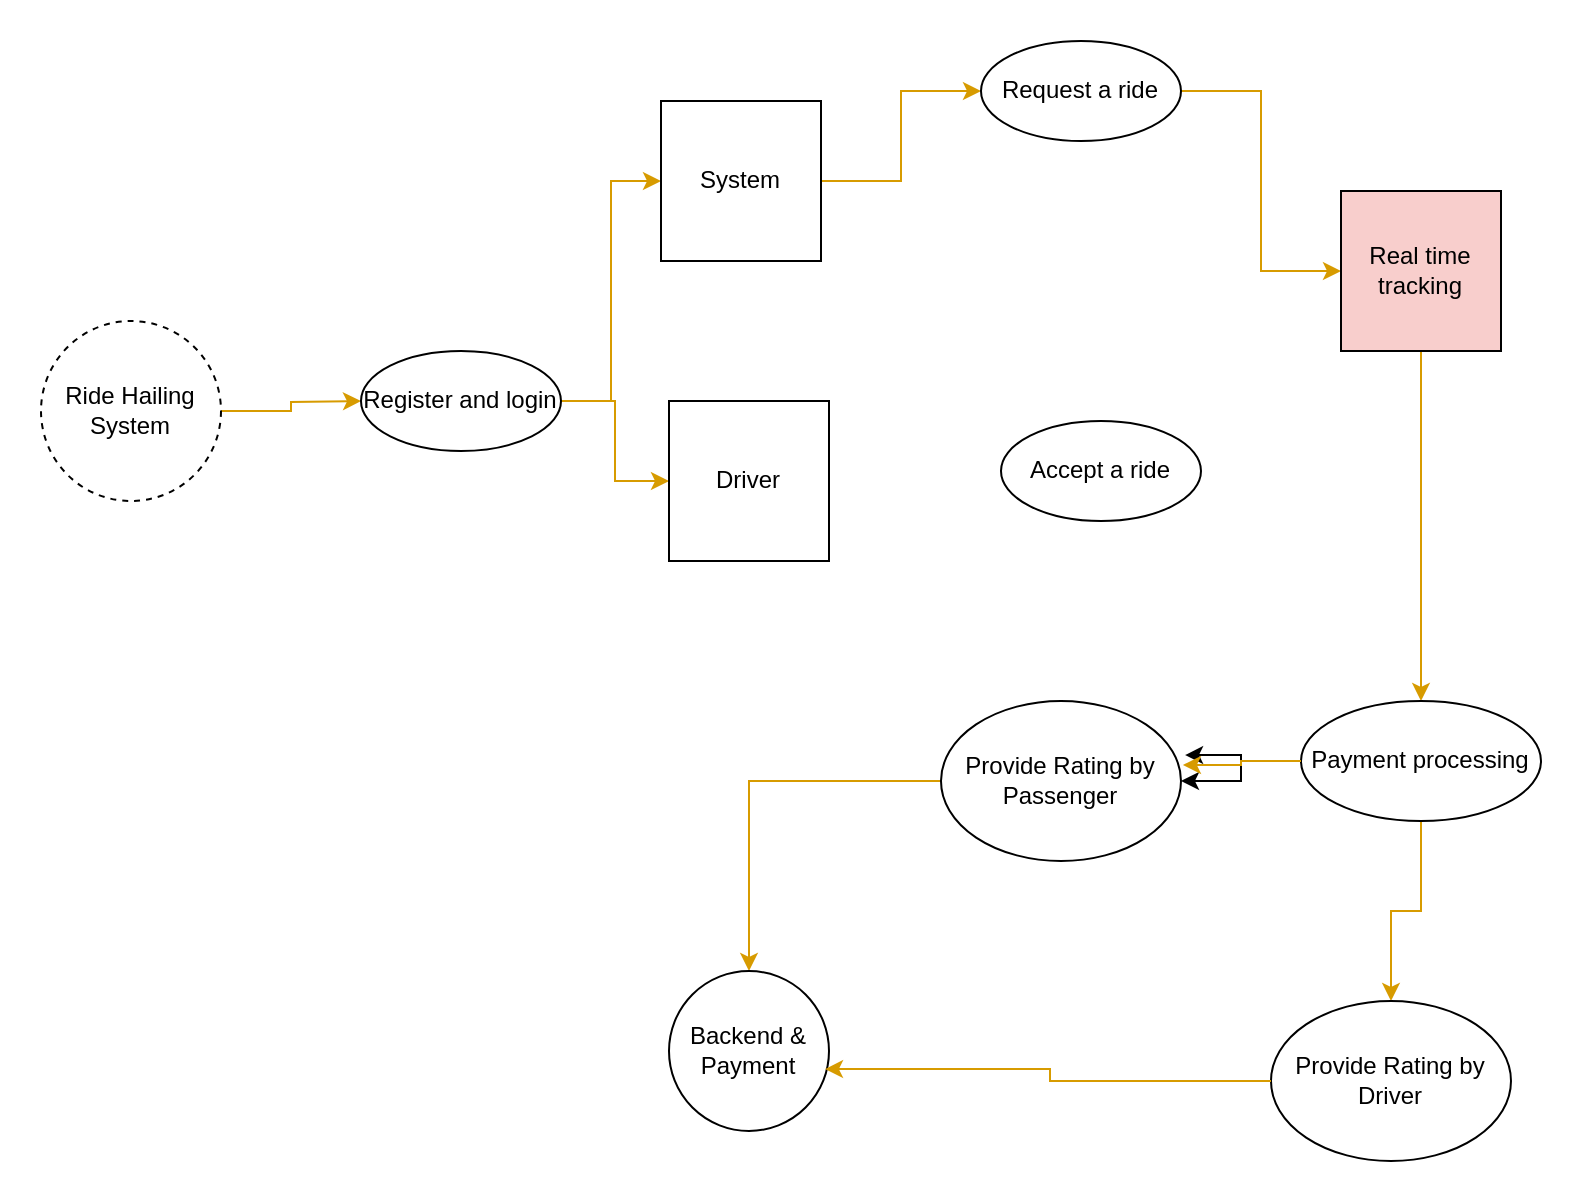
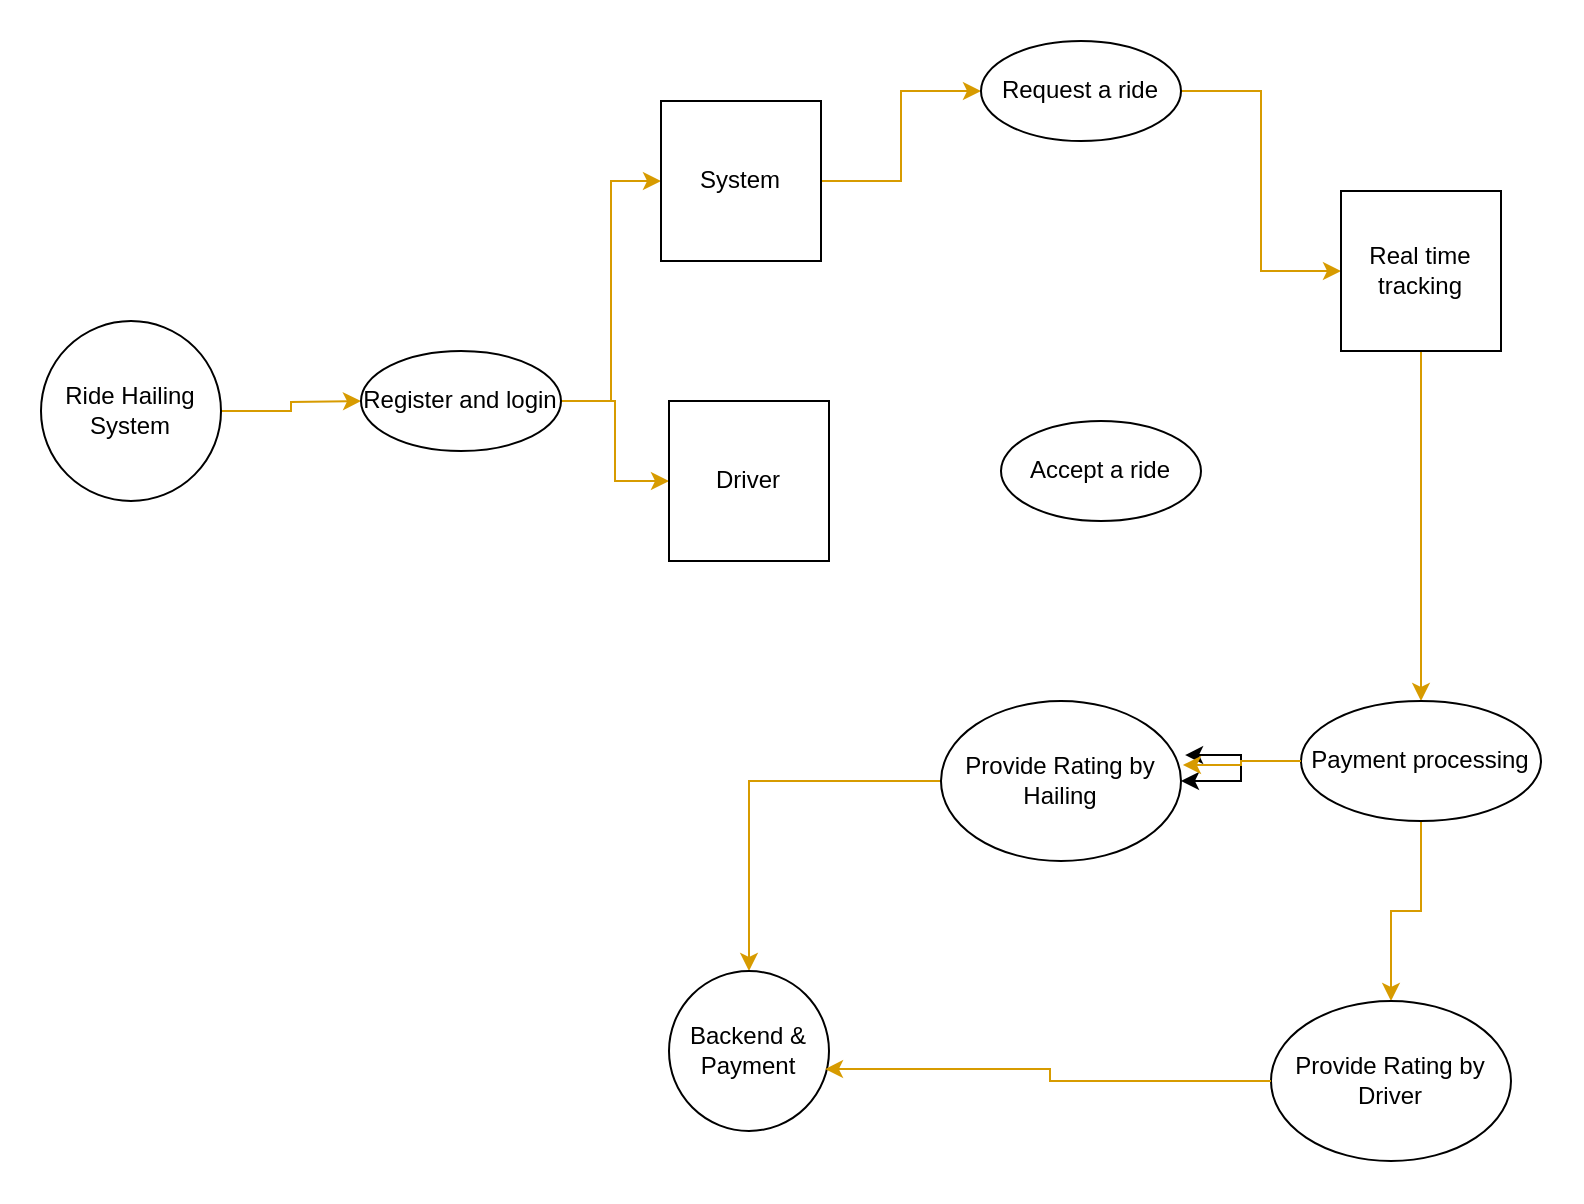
(1421, 271) -> (1421, 271)
(131, 411) -> (131, 411)
(1061, 781) -> (1061, 781)
